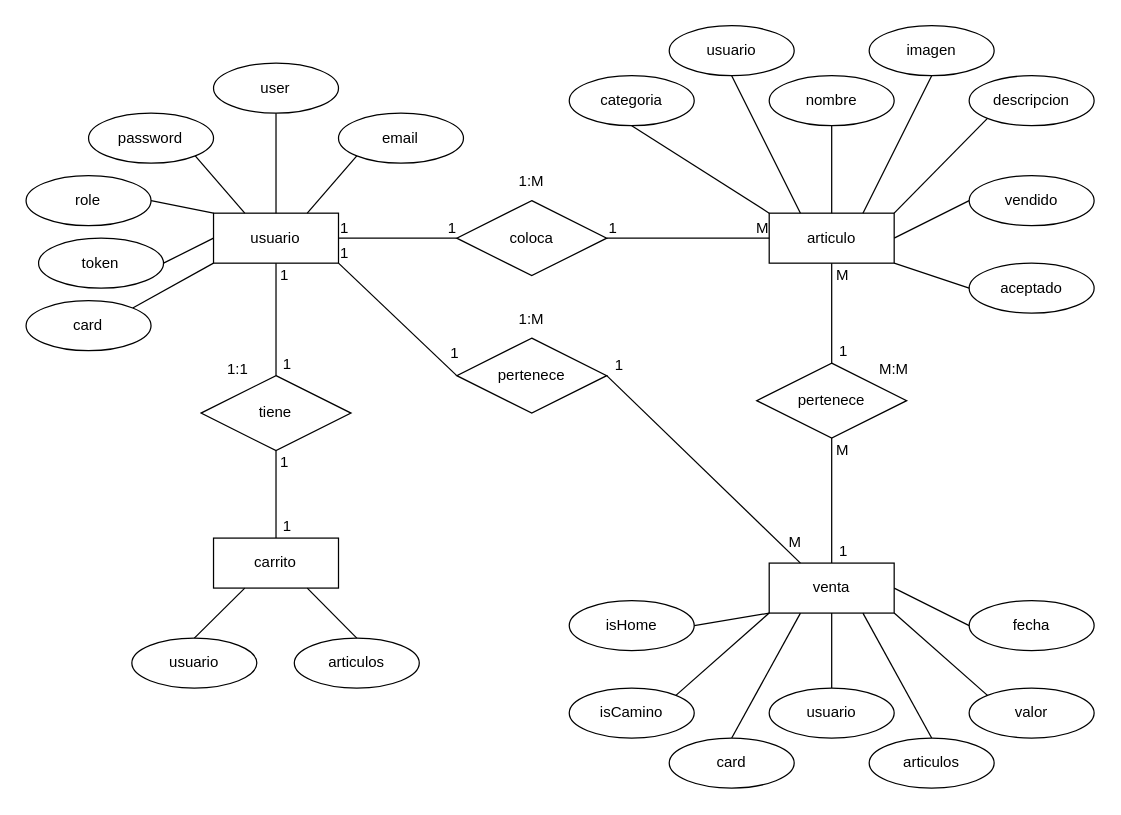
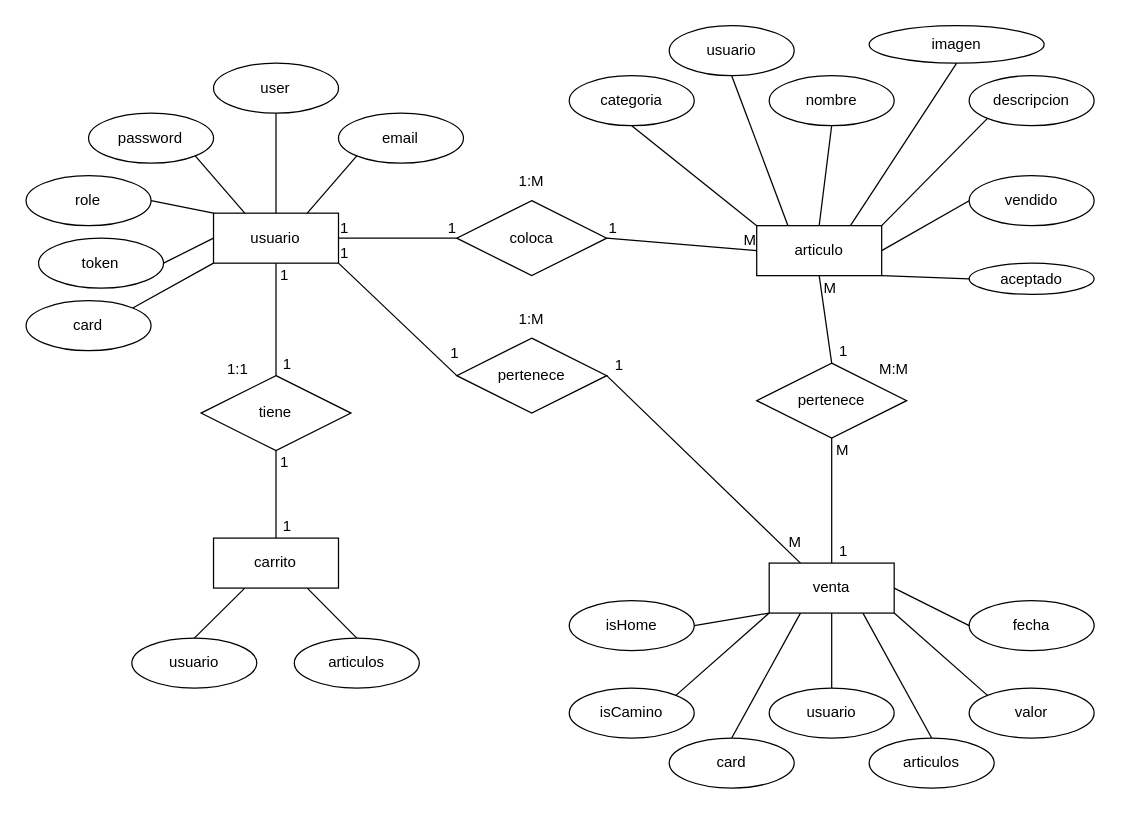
(932, 51) -> (957, 44)
(832, 238) -> (819, 251)
(1032, 288) -> (1032, 279)
